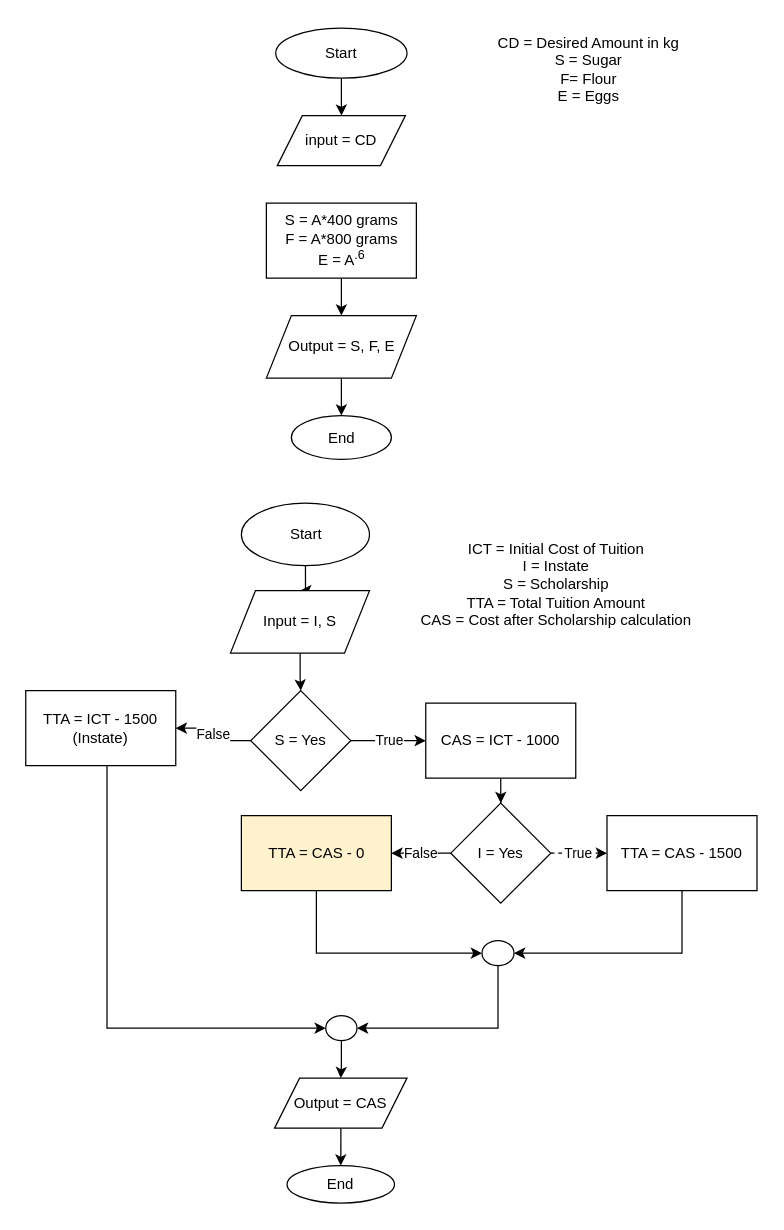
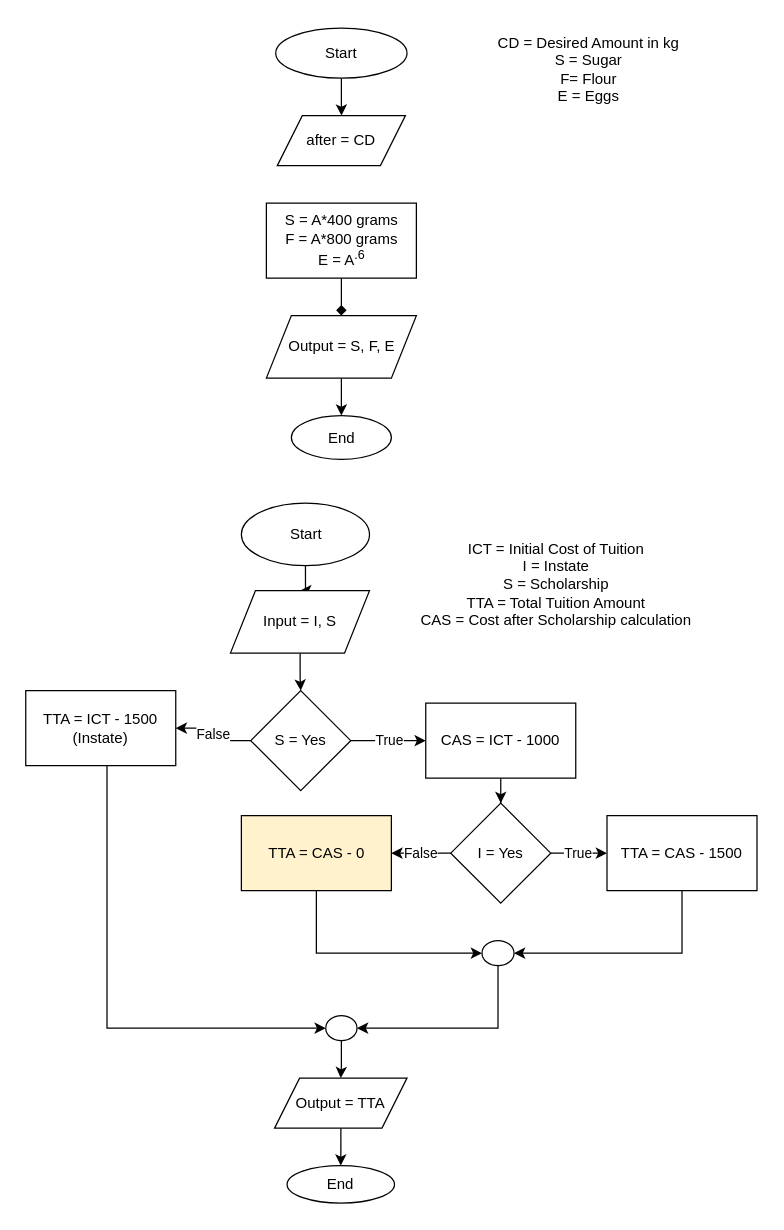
(341, 141) -> (341, 141)
(341, 306) -> (341, 305)
(559, 853) -> (559, 853)
(341, 1103) -> (341, 1103)
